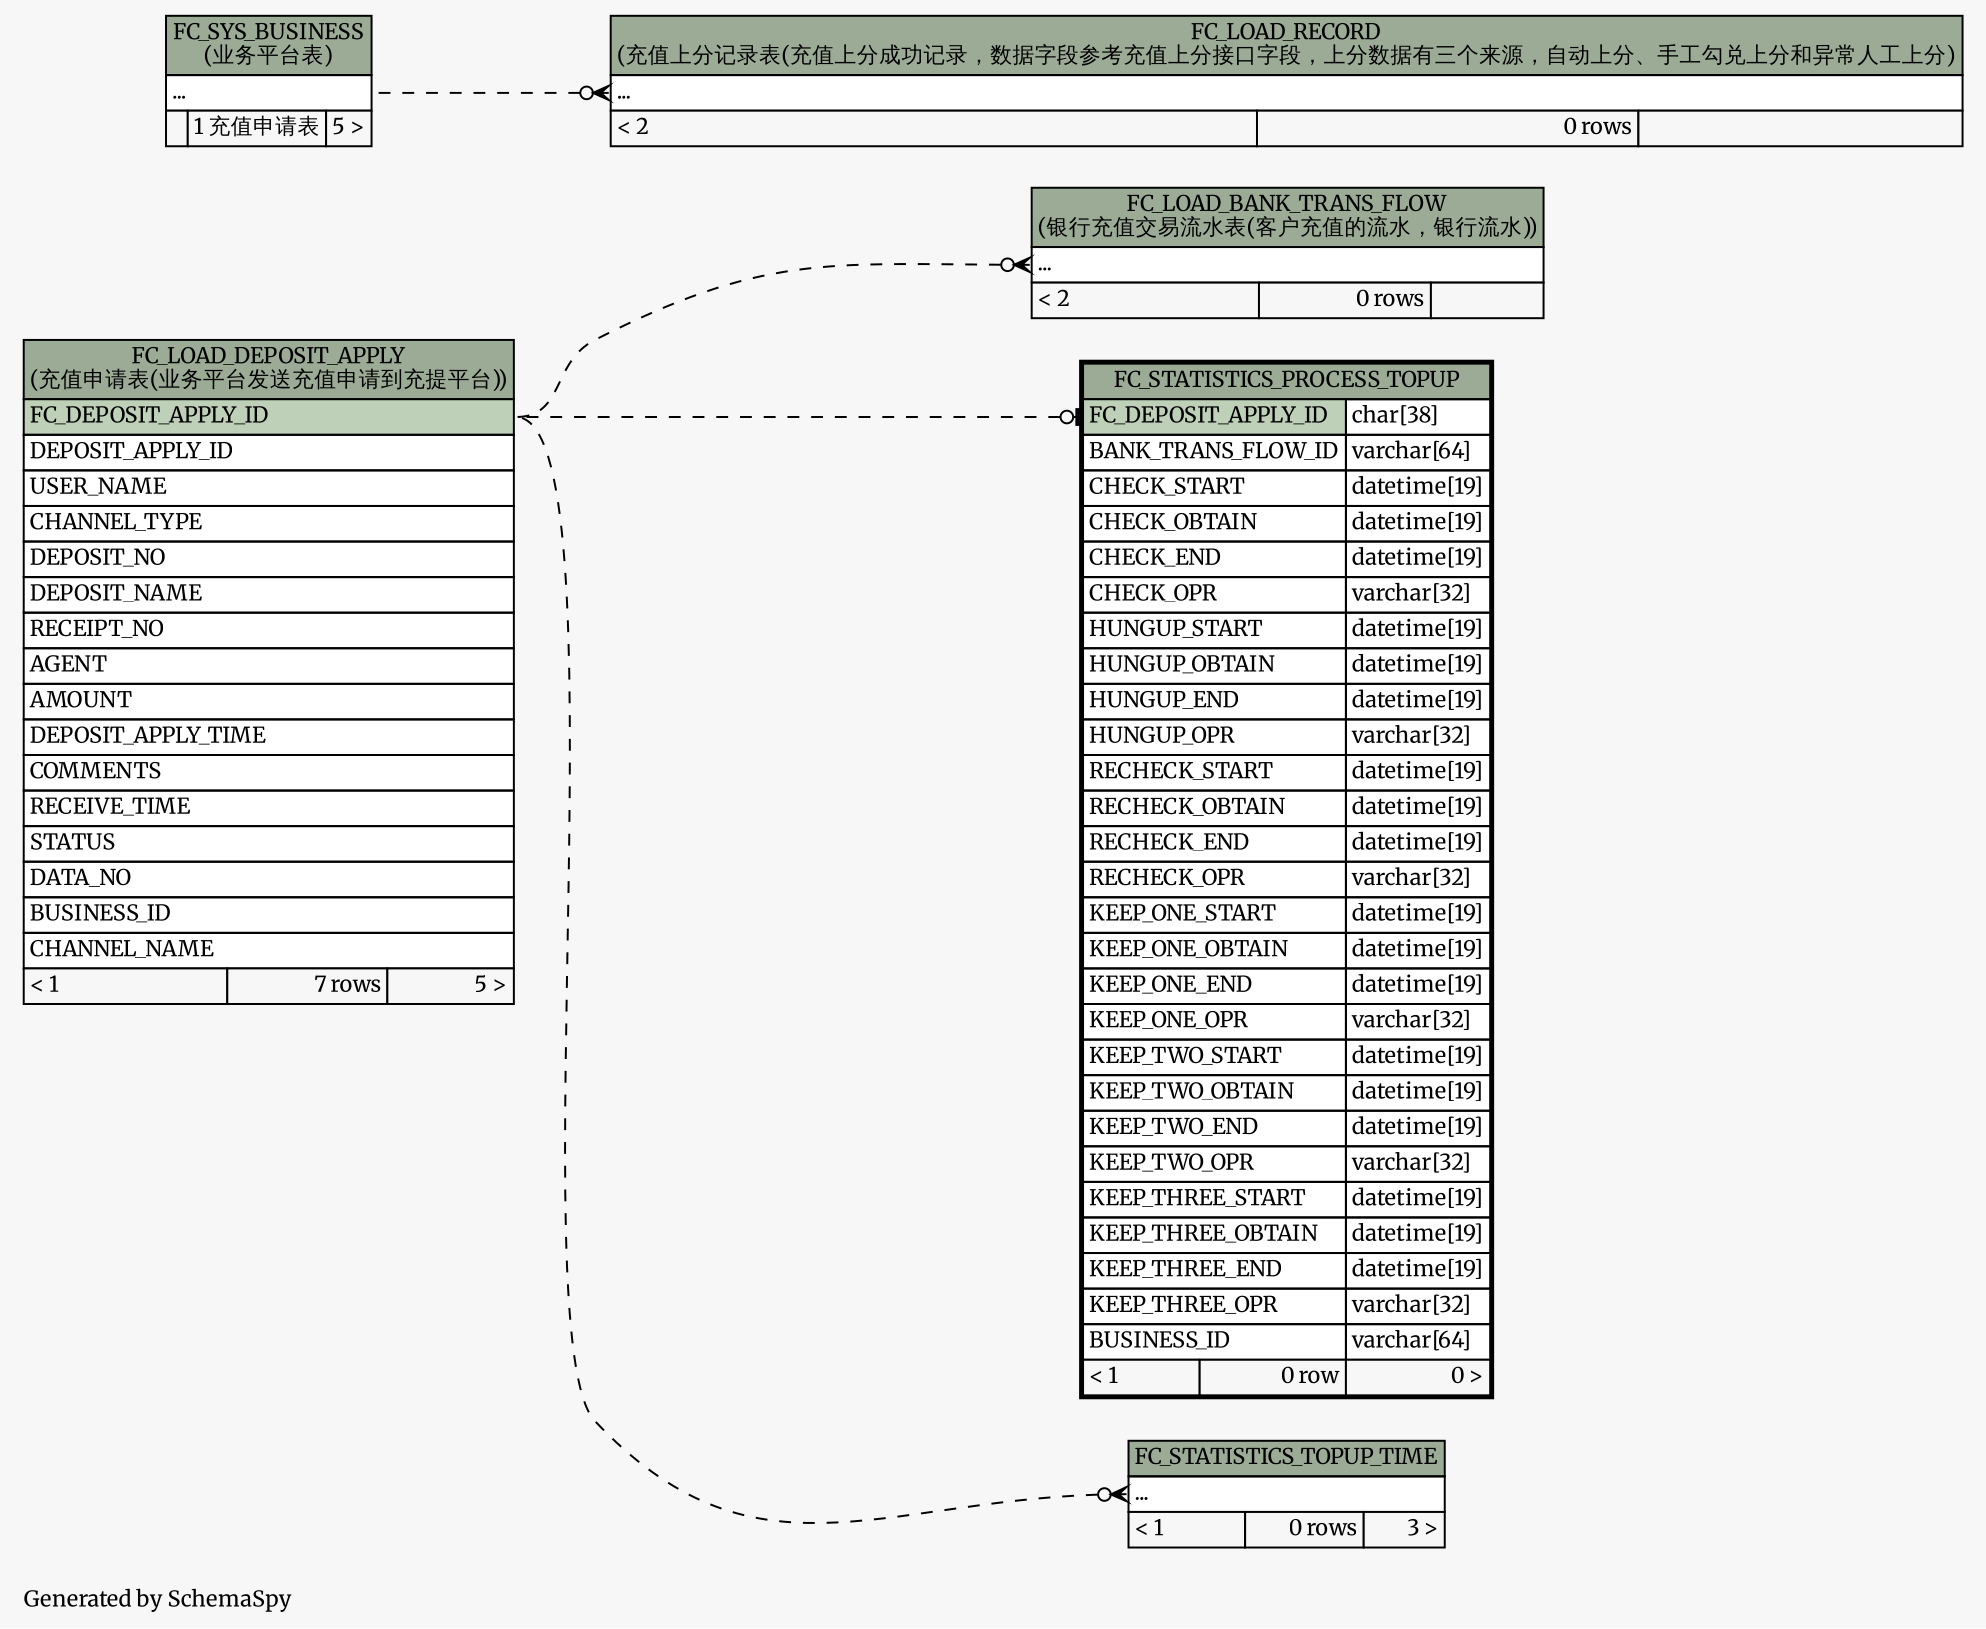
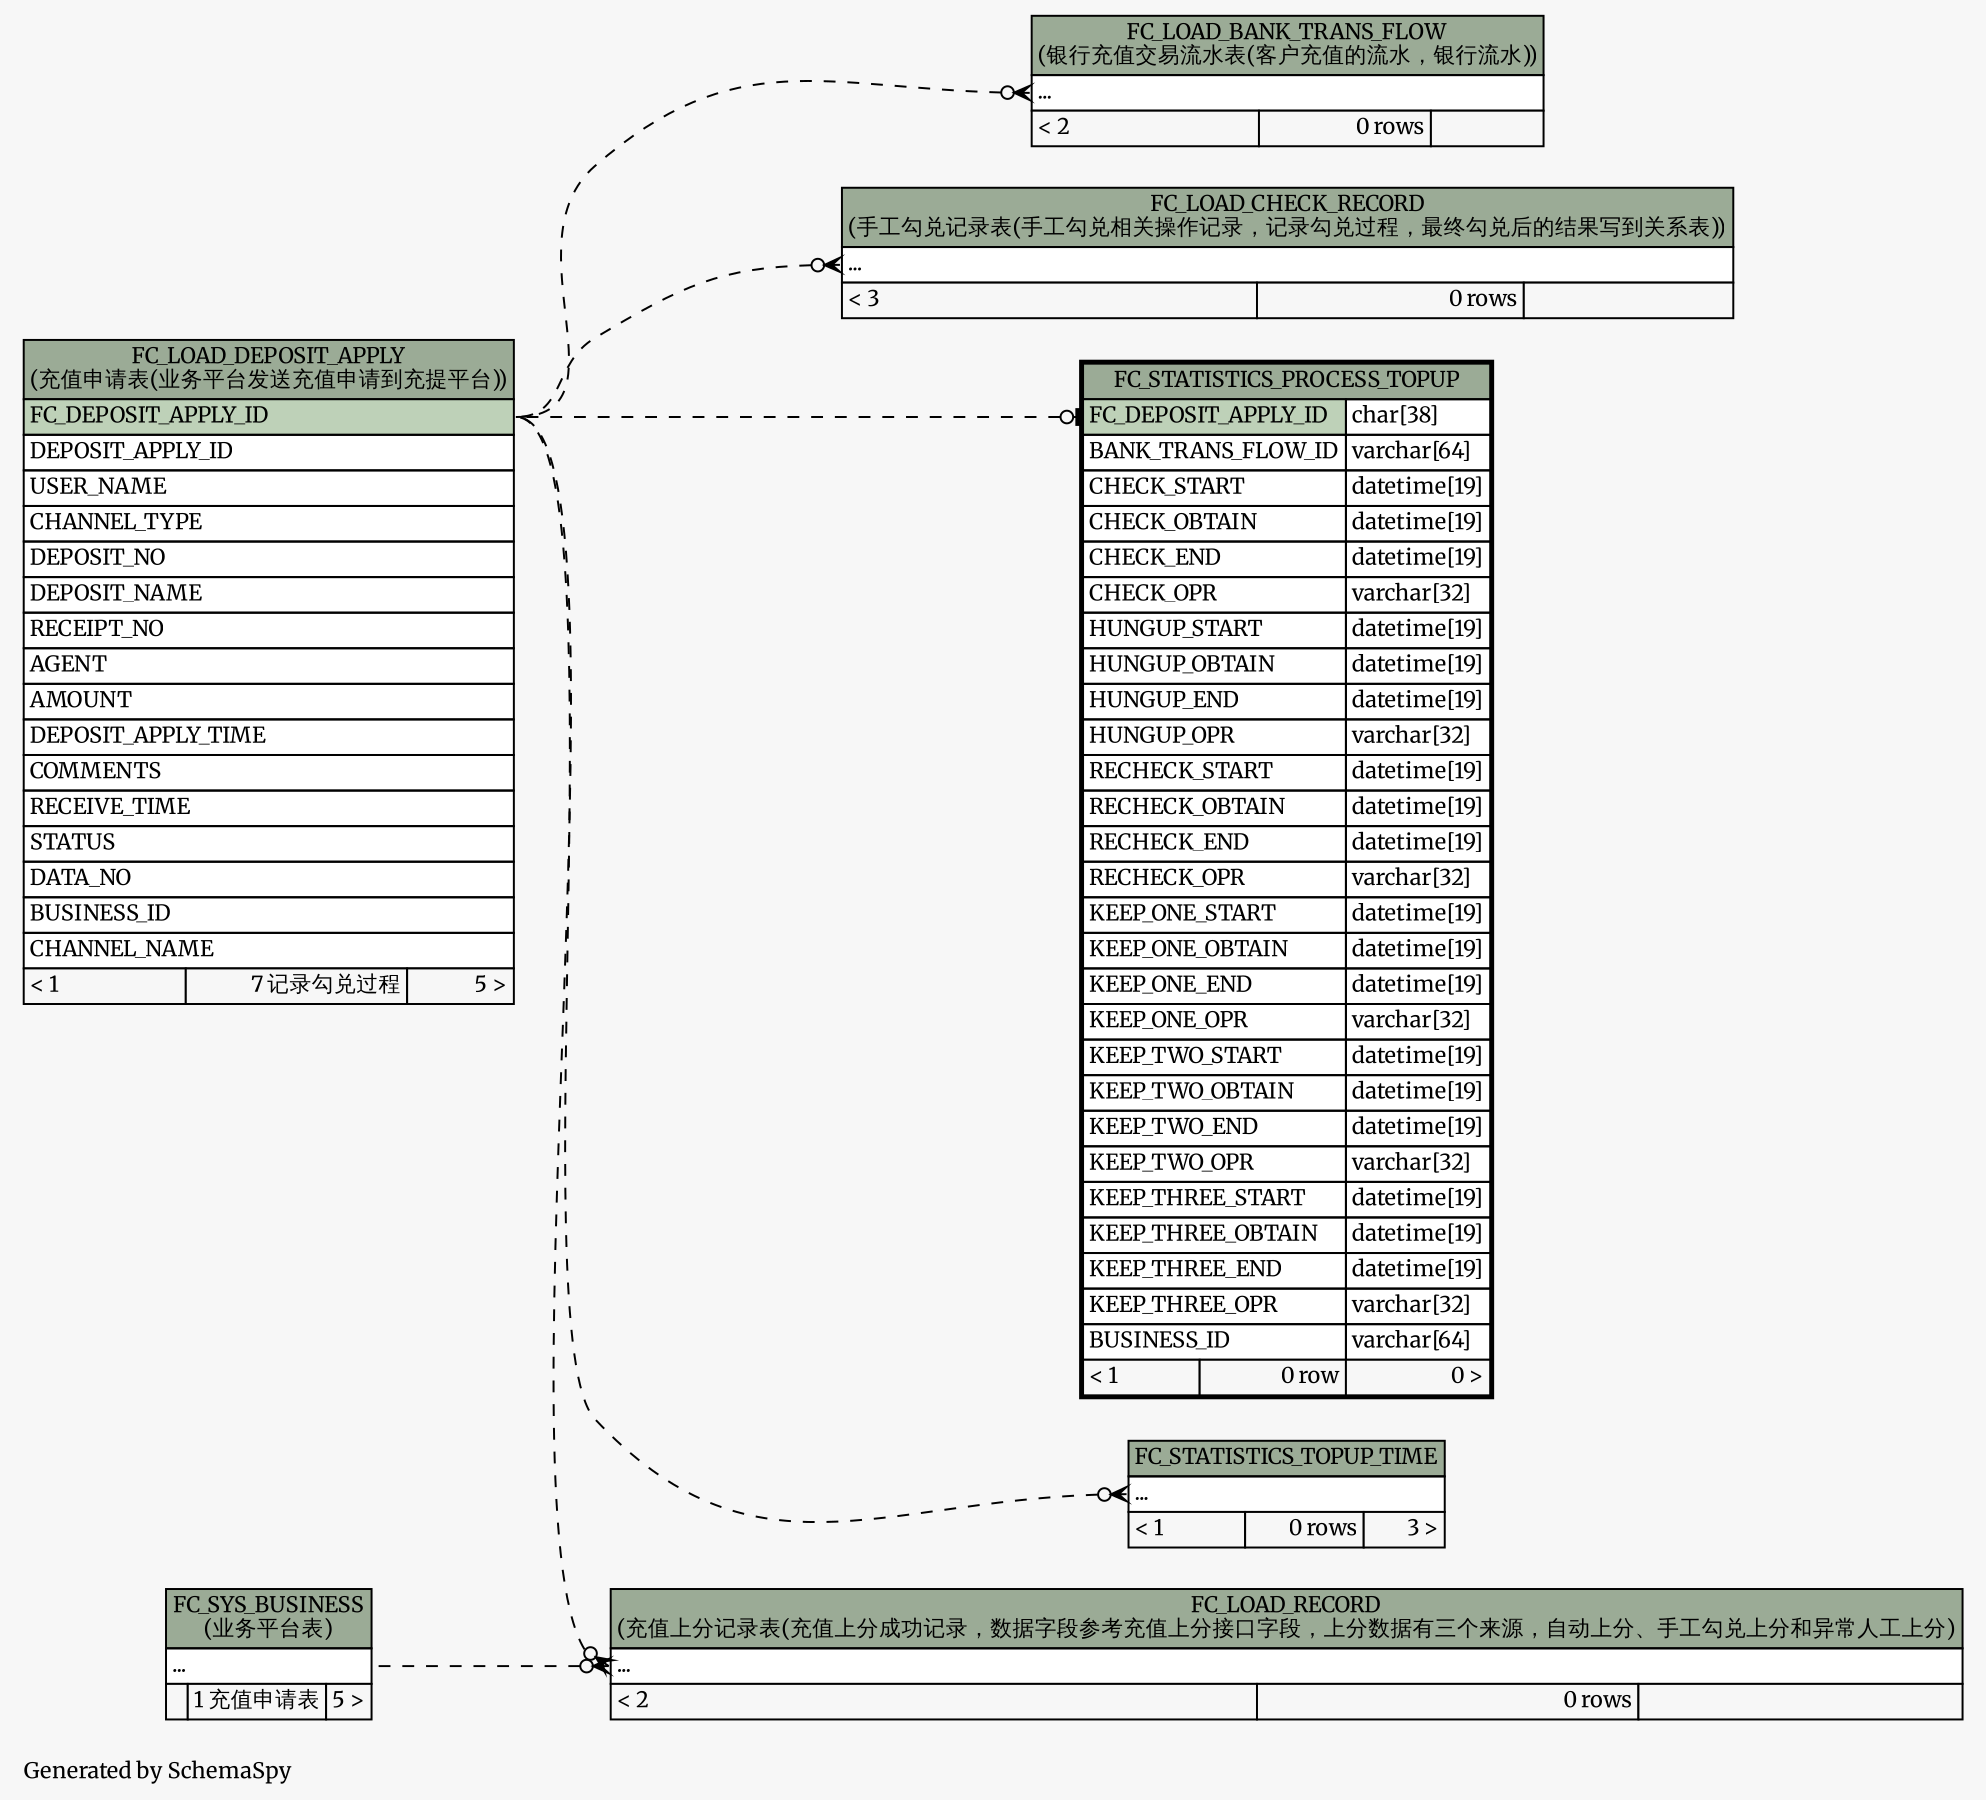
none -> (1287, 253)
(348, 985) -> (326, 985)
none -> (556, 1278)
